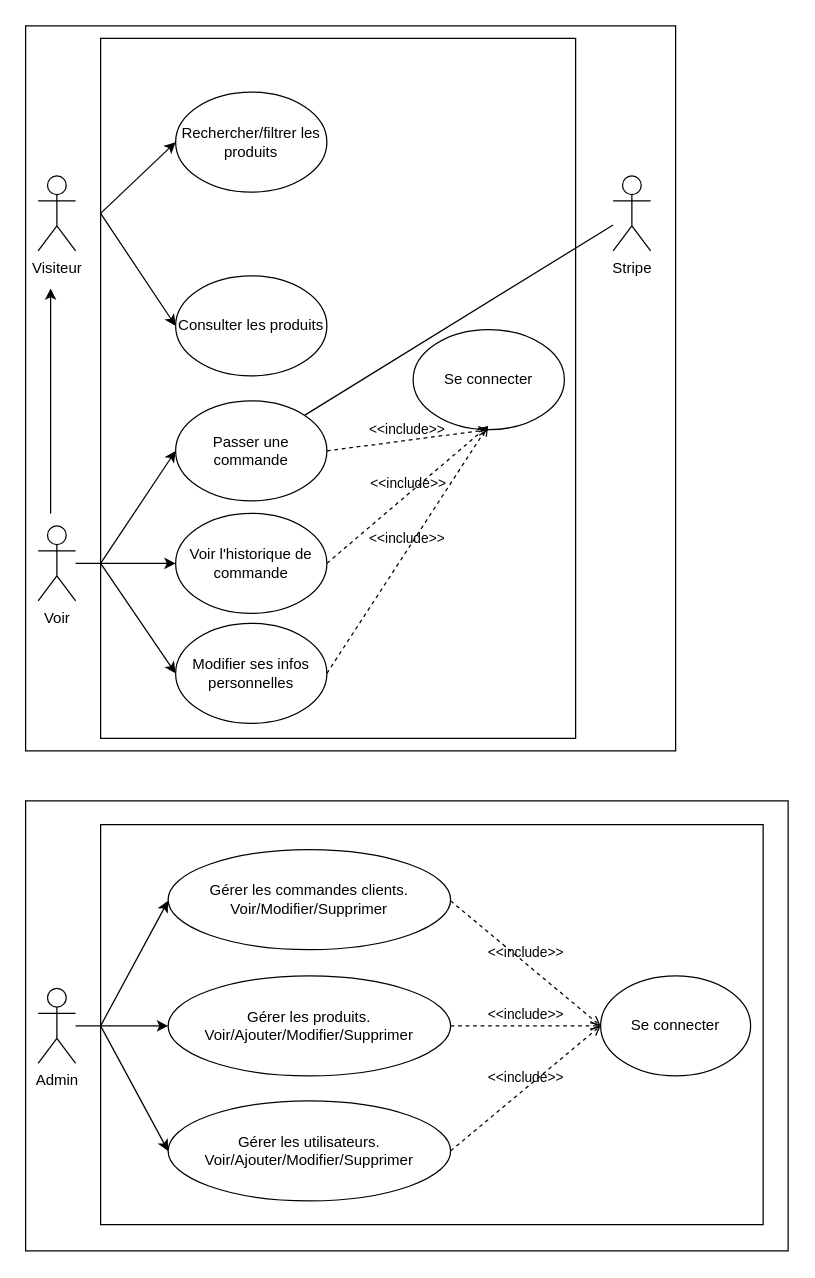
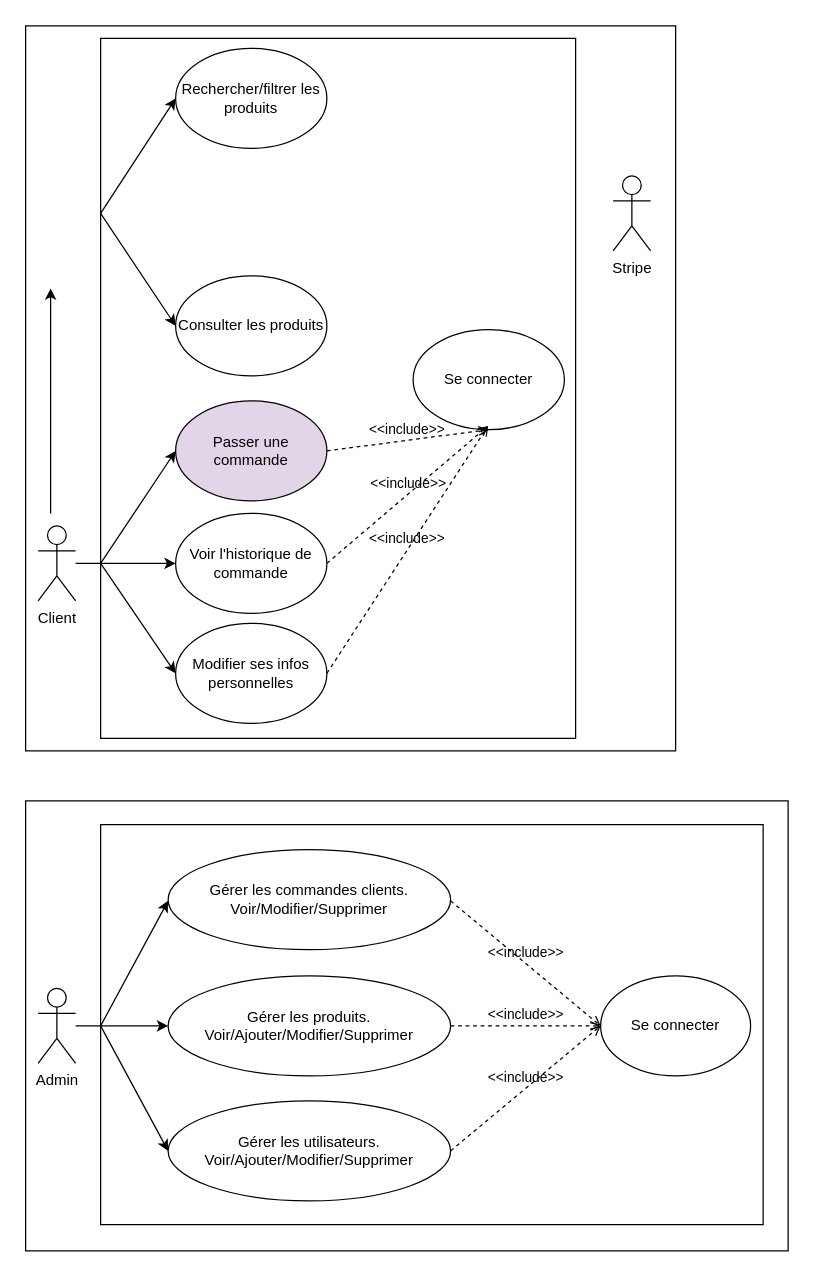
(251, 142) -> (251, 98)
(57, 213) -> none
(459, 320) -> none
(251, 451) -> (251, 451)
(58, 618) -> (58, 618)
